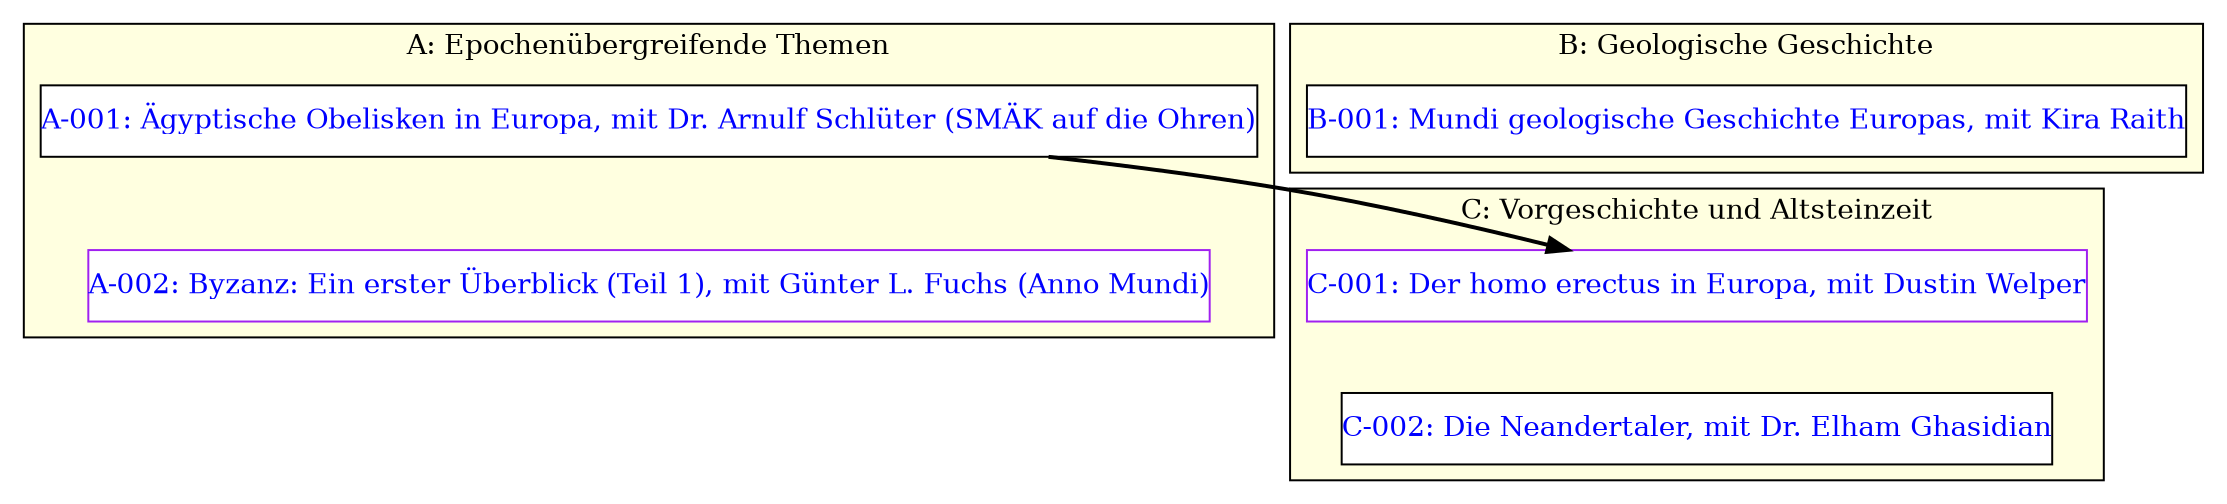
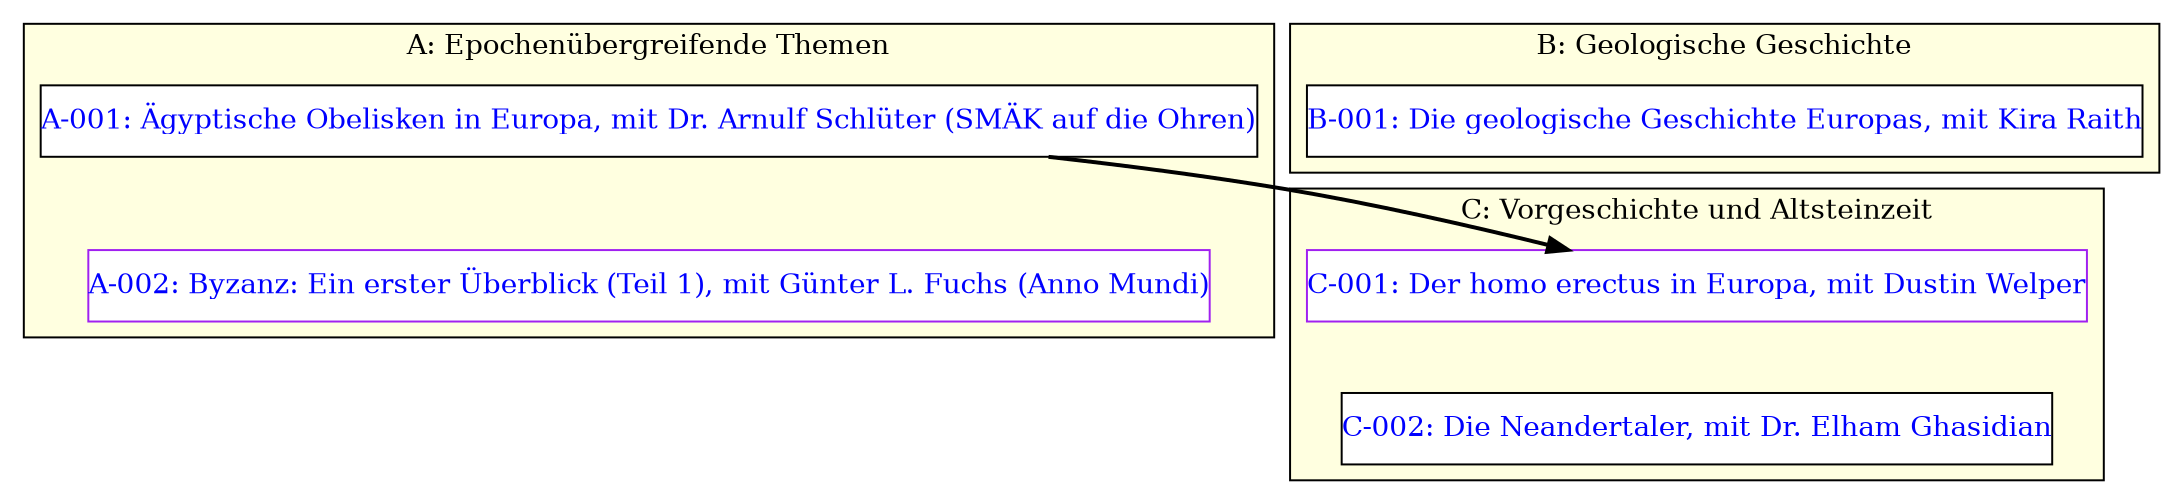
(1747, 121) -> (1725, 121)
